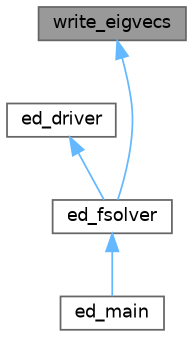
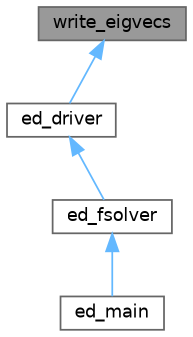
(132, 129) -> (82, 80)
